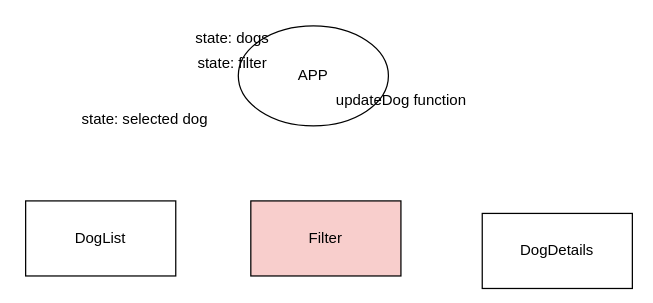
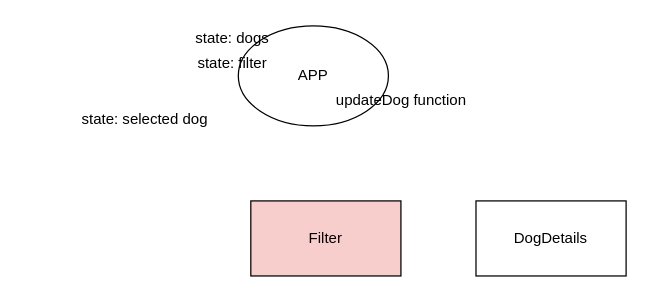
(101, 238) -> none
(557, 251) -> (551, 238)
